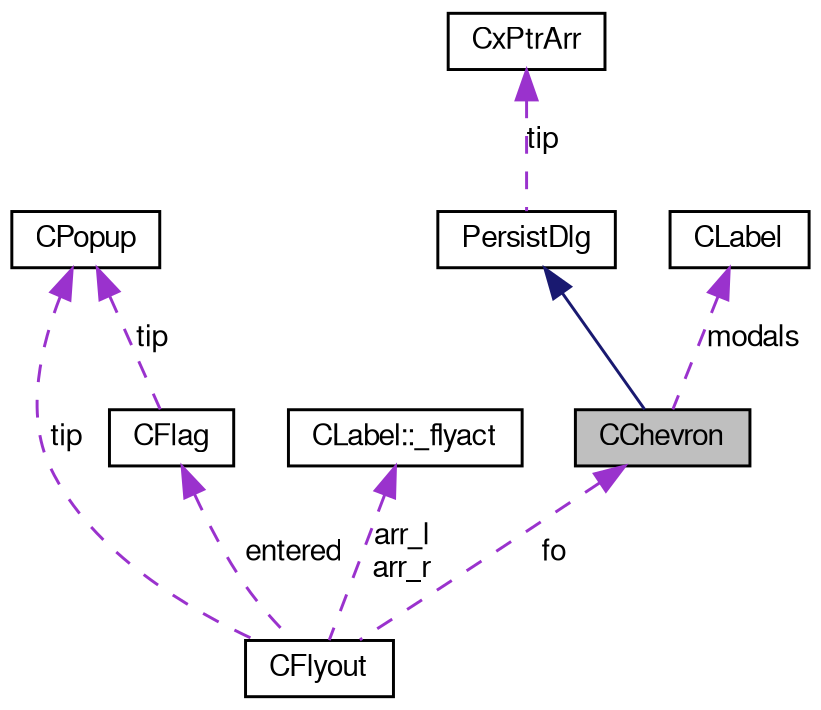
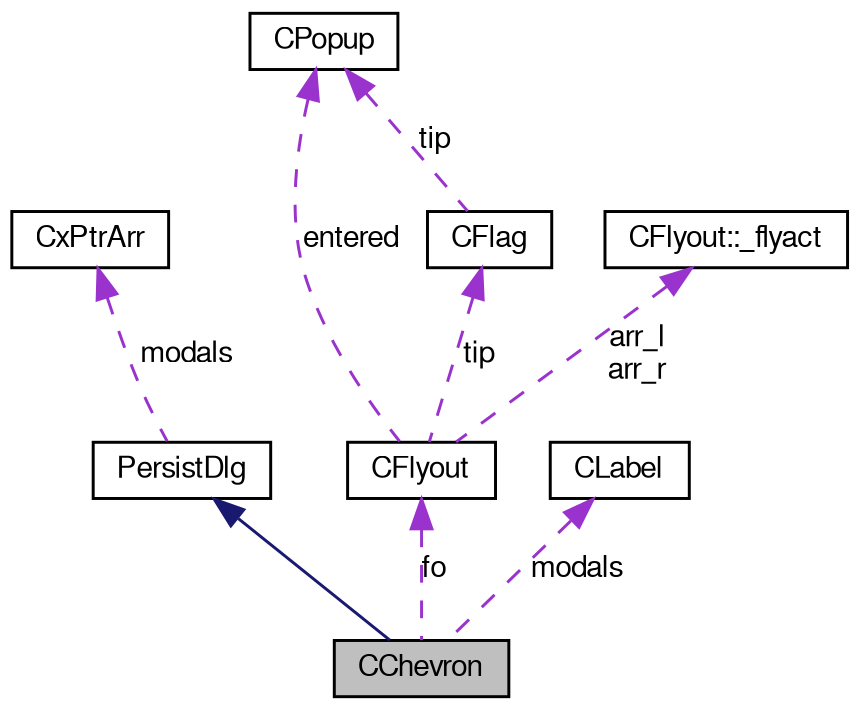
(543, 141) -> (188, 355)
(67, 438) -> (352, 240)
(405, 438) -> (726, 240)
(294, 553) -> (479, 355)
(480, 562) -> (422, 585)
